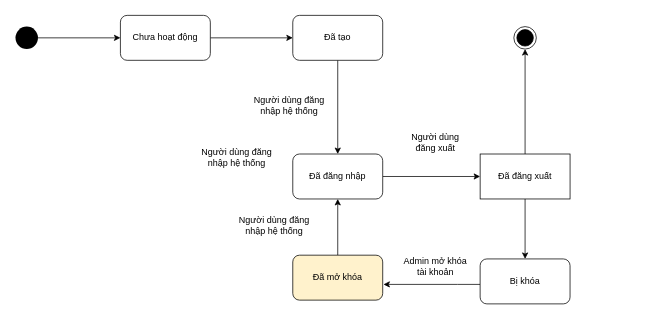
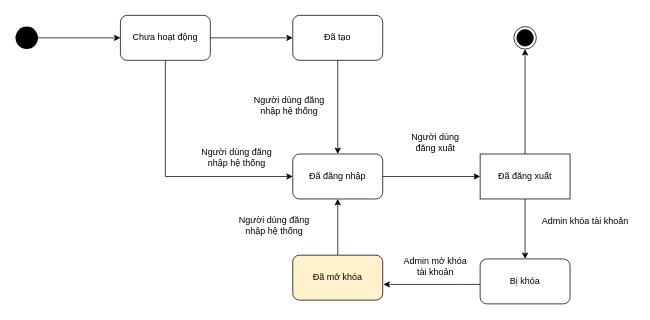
none -> (168, 177)
none -> (585, 222)
